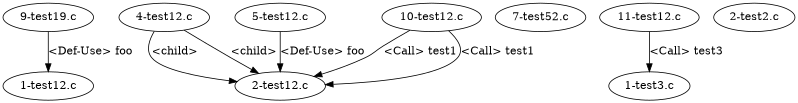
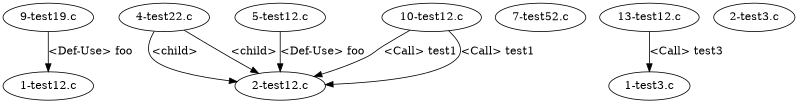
(164, 17) -> (164, 17)
(649, 17) -> (649, 17)
(754, 17) -> (754, 17)
